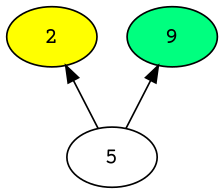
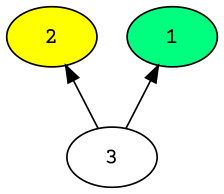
(172, 37) -> (172, 37)
(112, 157) -> (112, 157)
